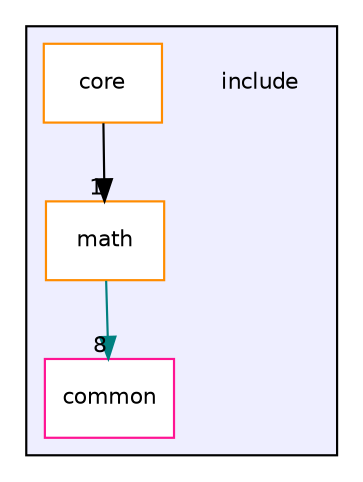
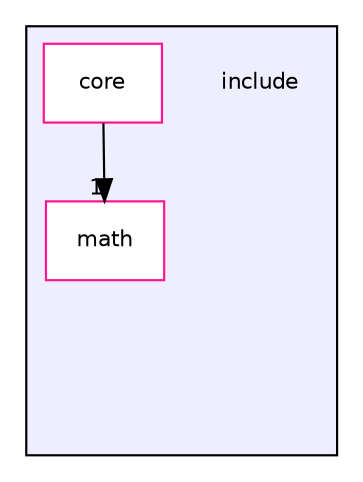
(103, 83) -> (103, 83)
(105, 241) -> (105, 241)
(109, 398) -> none
